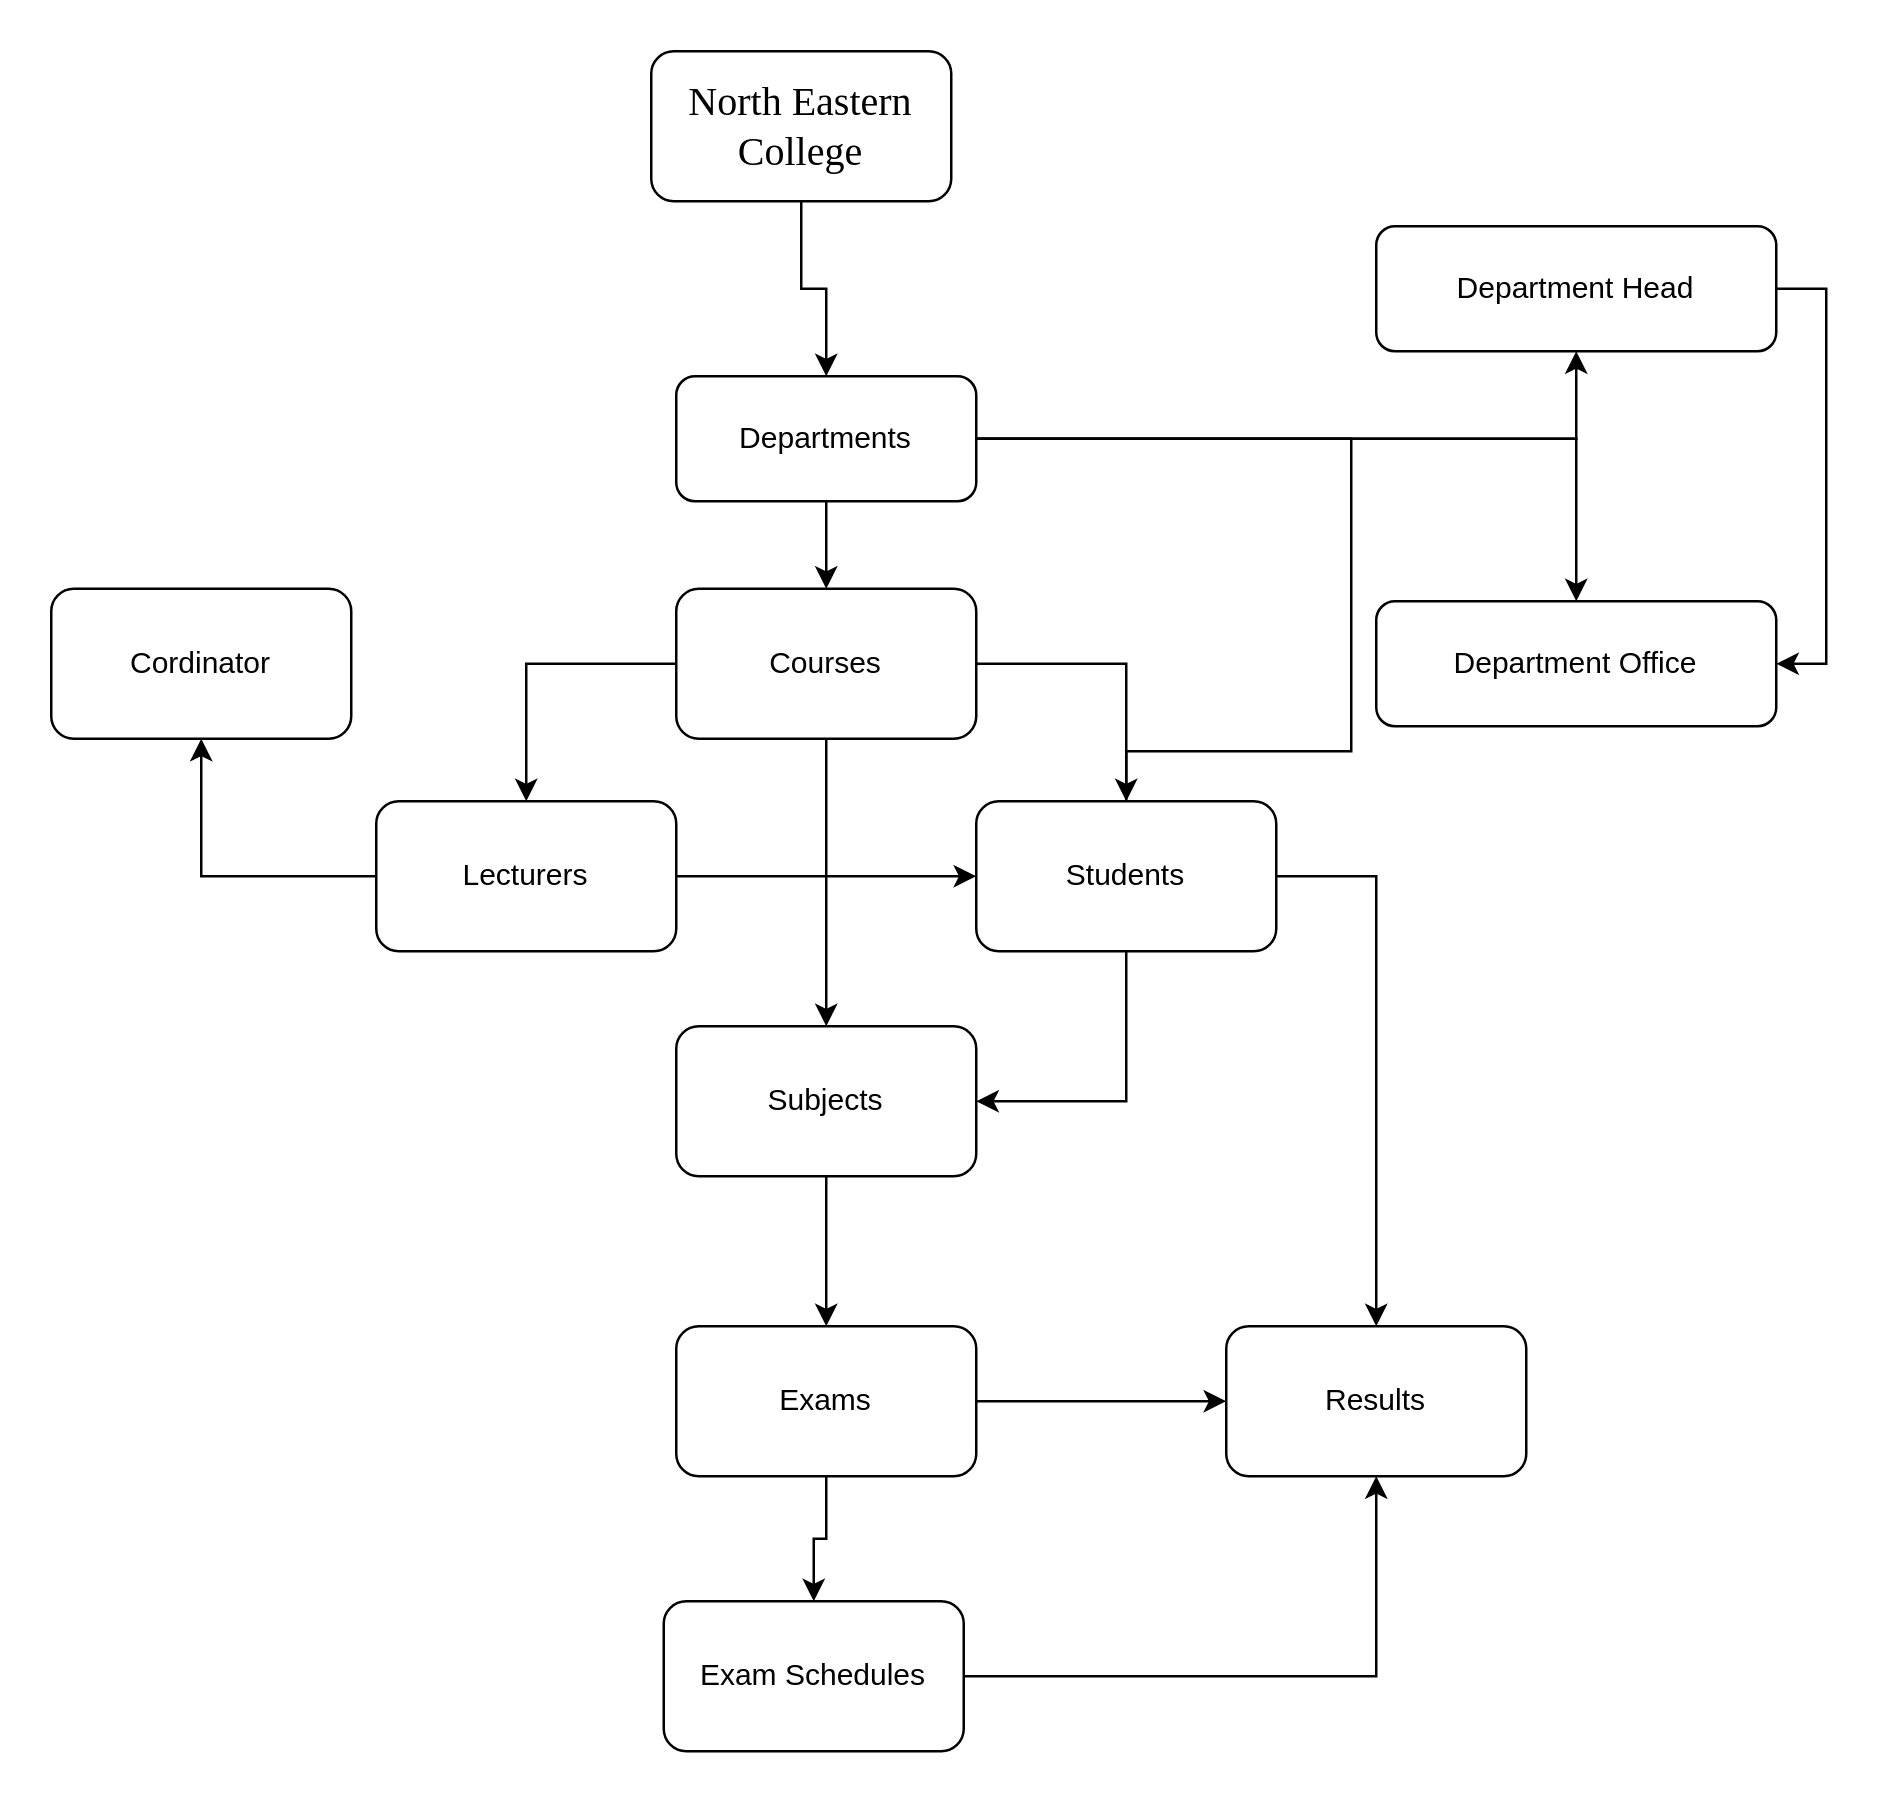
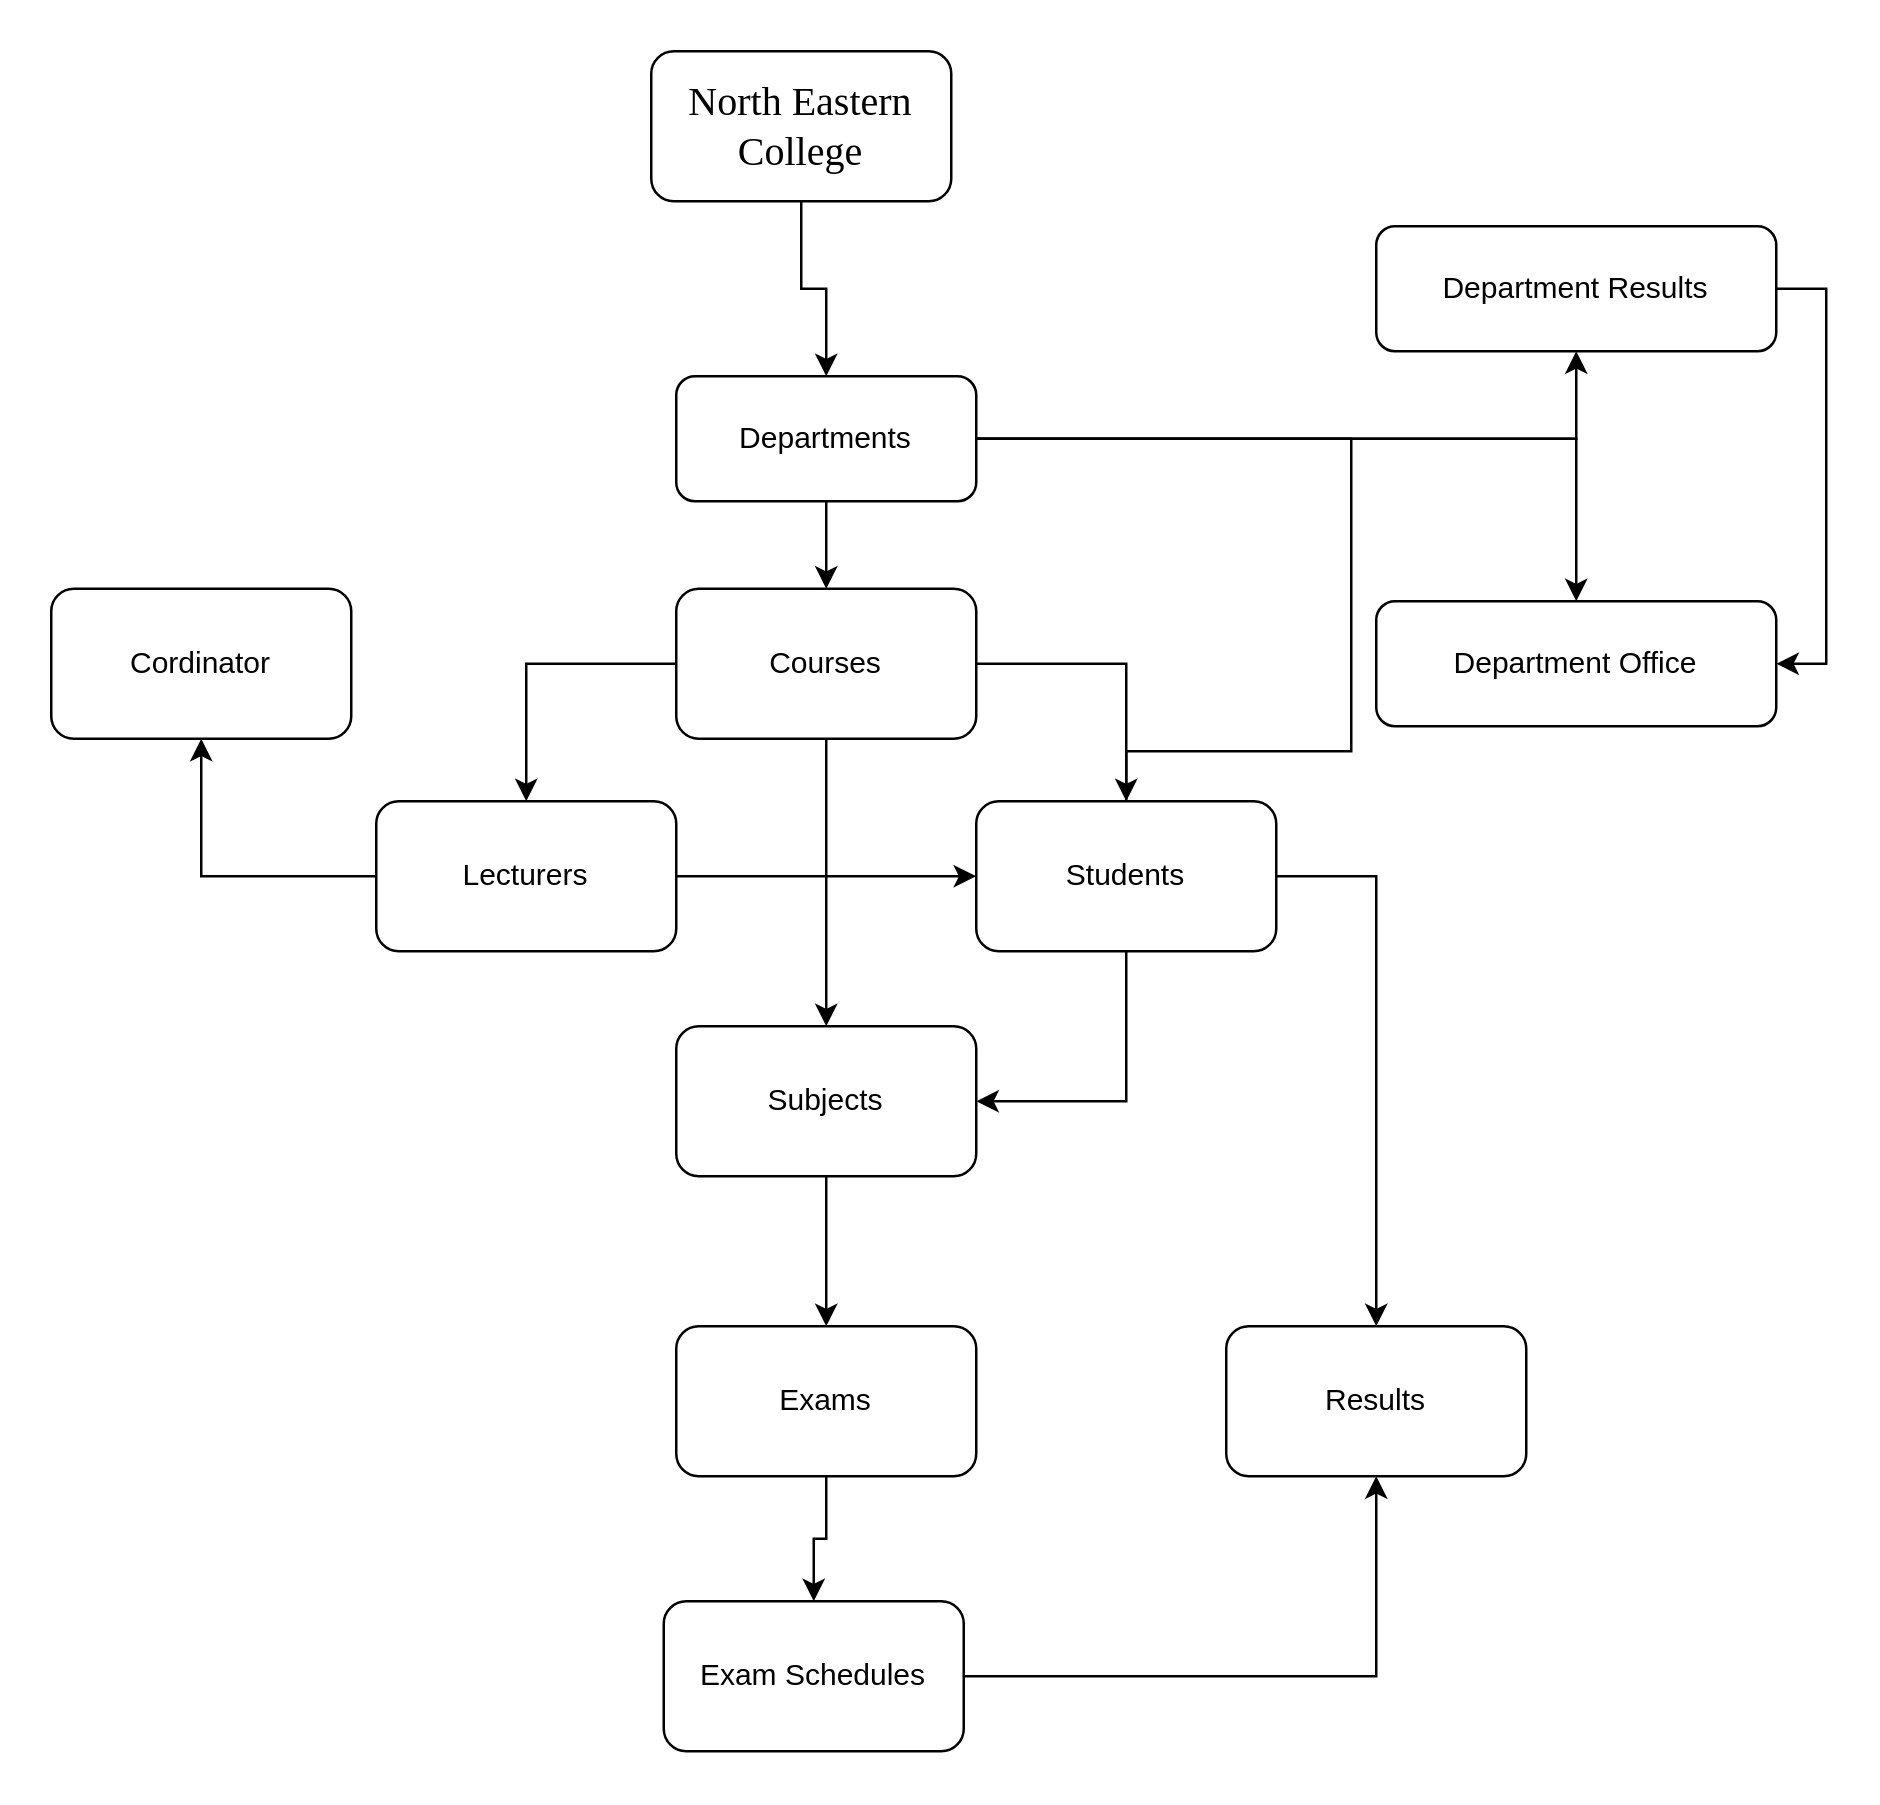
(1576, 289) -> (1576, 289)
(1093, 1401) -> none
